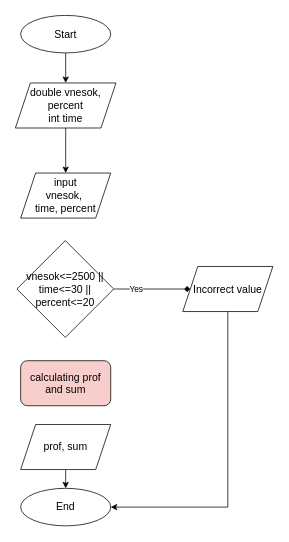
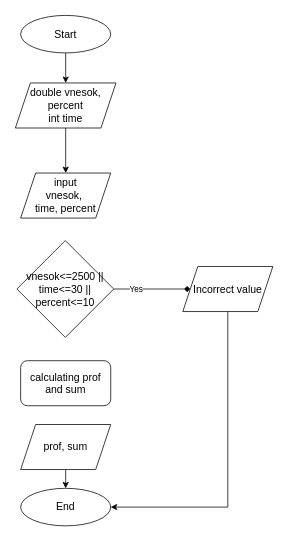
(65, 289) -> (65, 289)
(66, 383) -> (66, 383)
